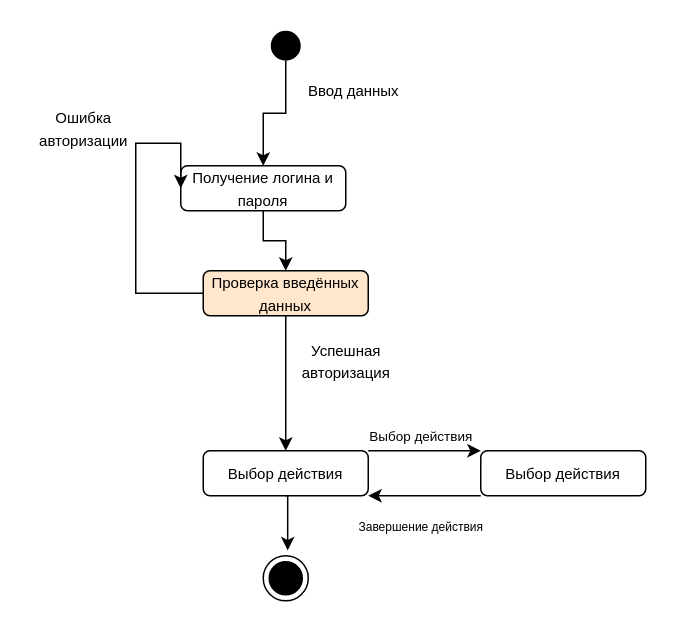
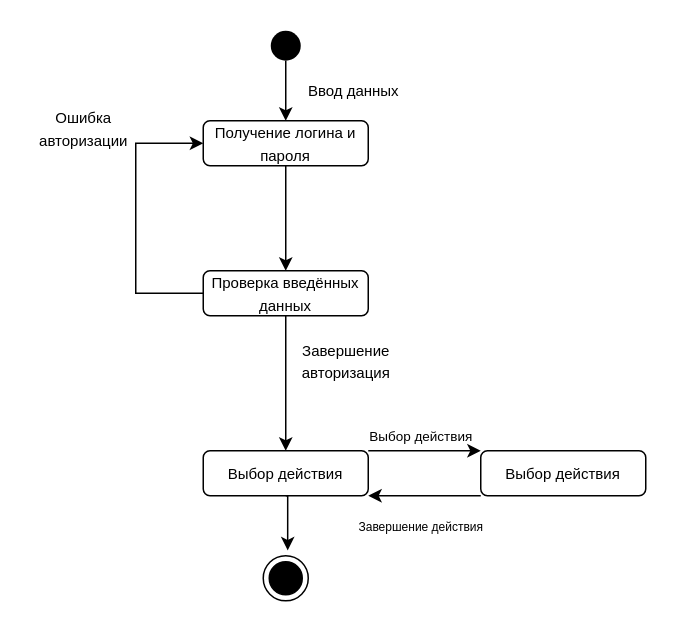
(263, 188) -> (286, 143)
(286, 293) -> (286, 293)
(347, 361) -> (347, 361)
